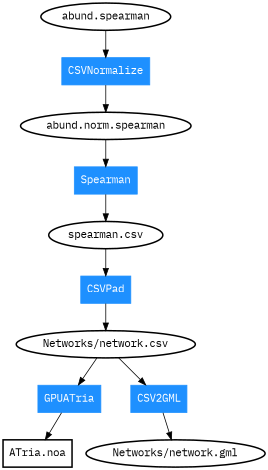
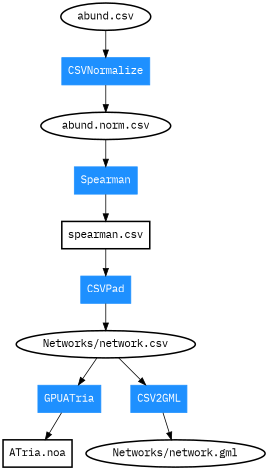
(106, 17) -> (106, 17)
(106, 126) -> (106, 126)
(106, 235) -> (106, 235)
